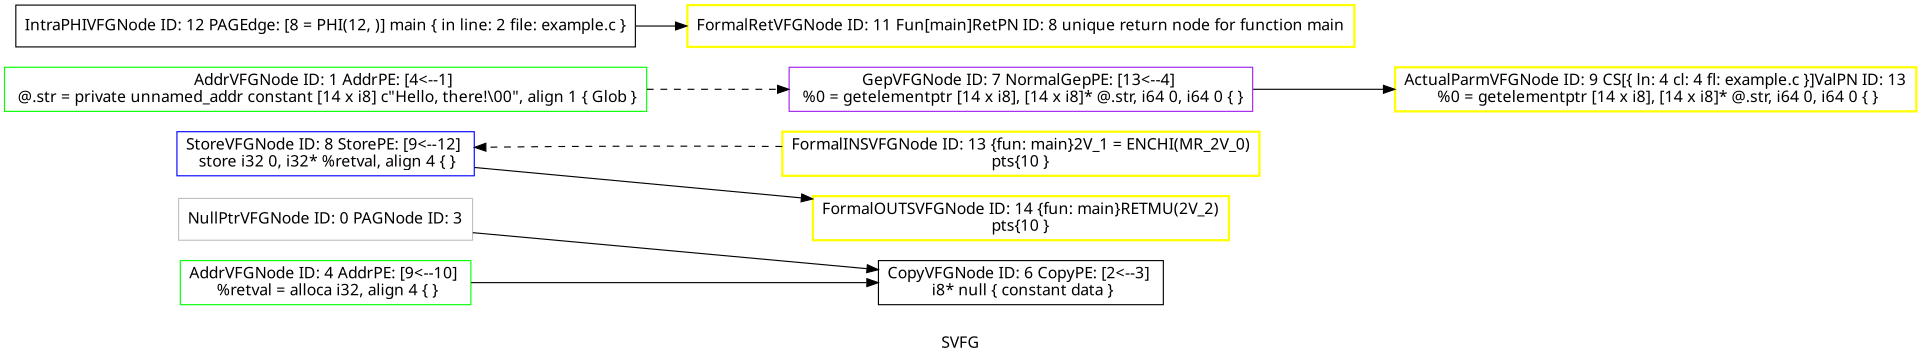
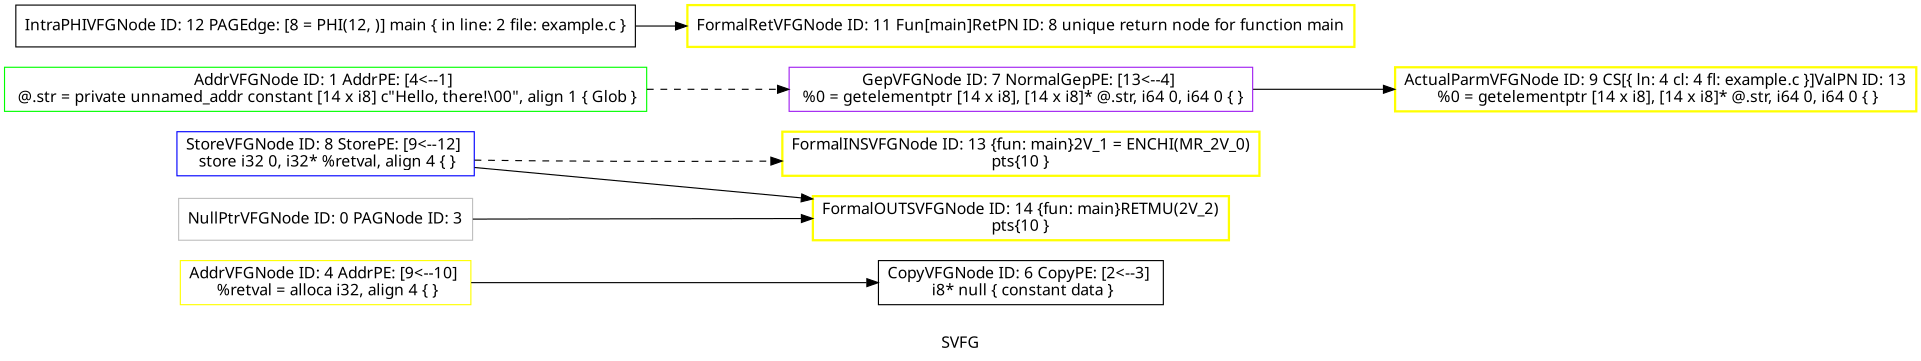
(634, 146) -> (623, 161)
(670, 251) -> (637, 219)
(326, 283) -> (326, 283)
